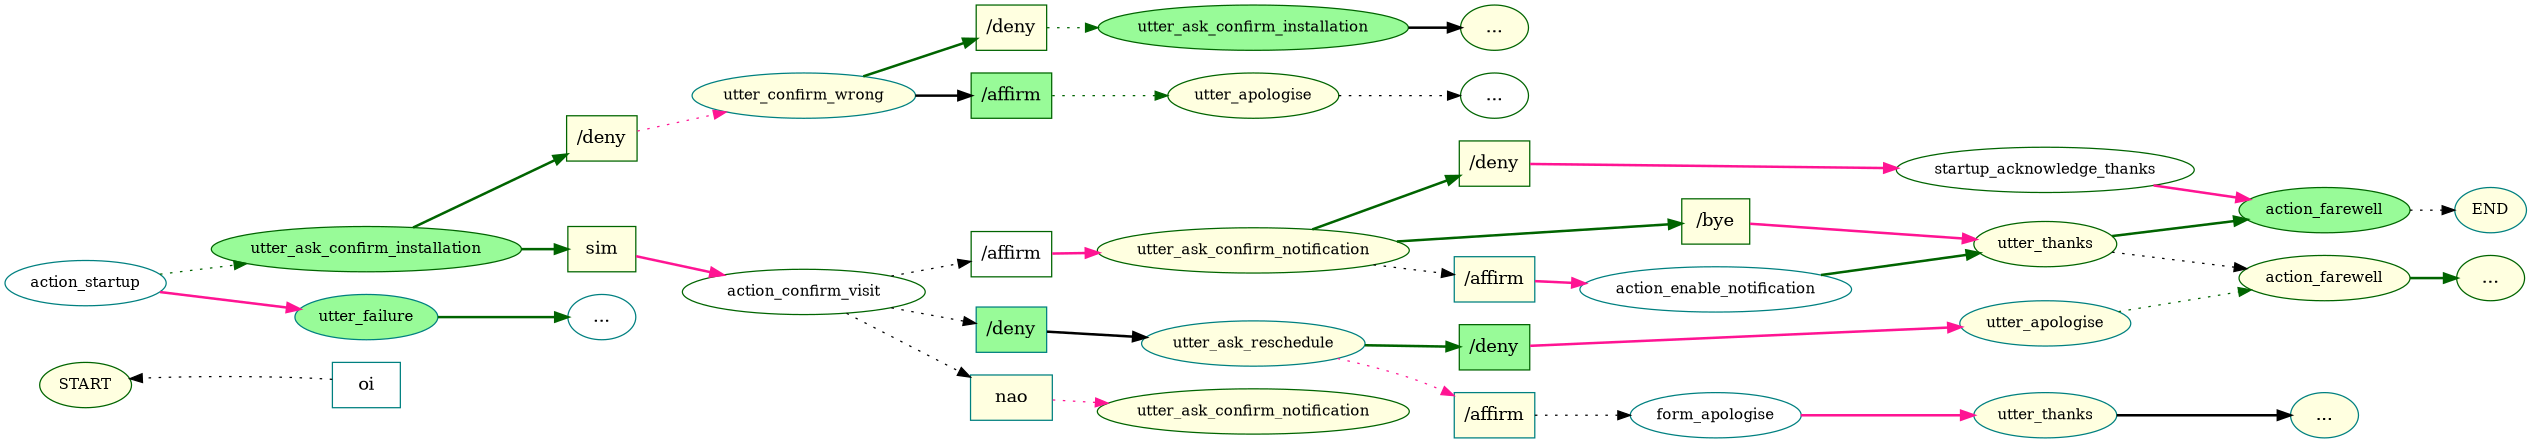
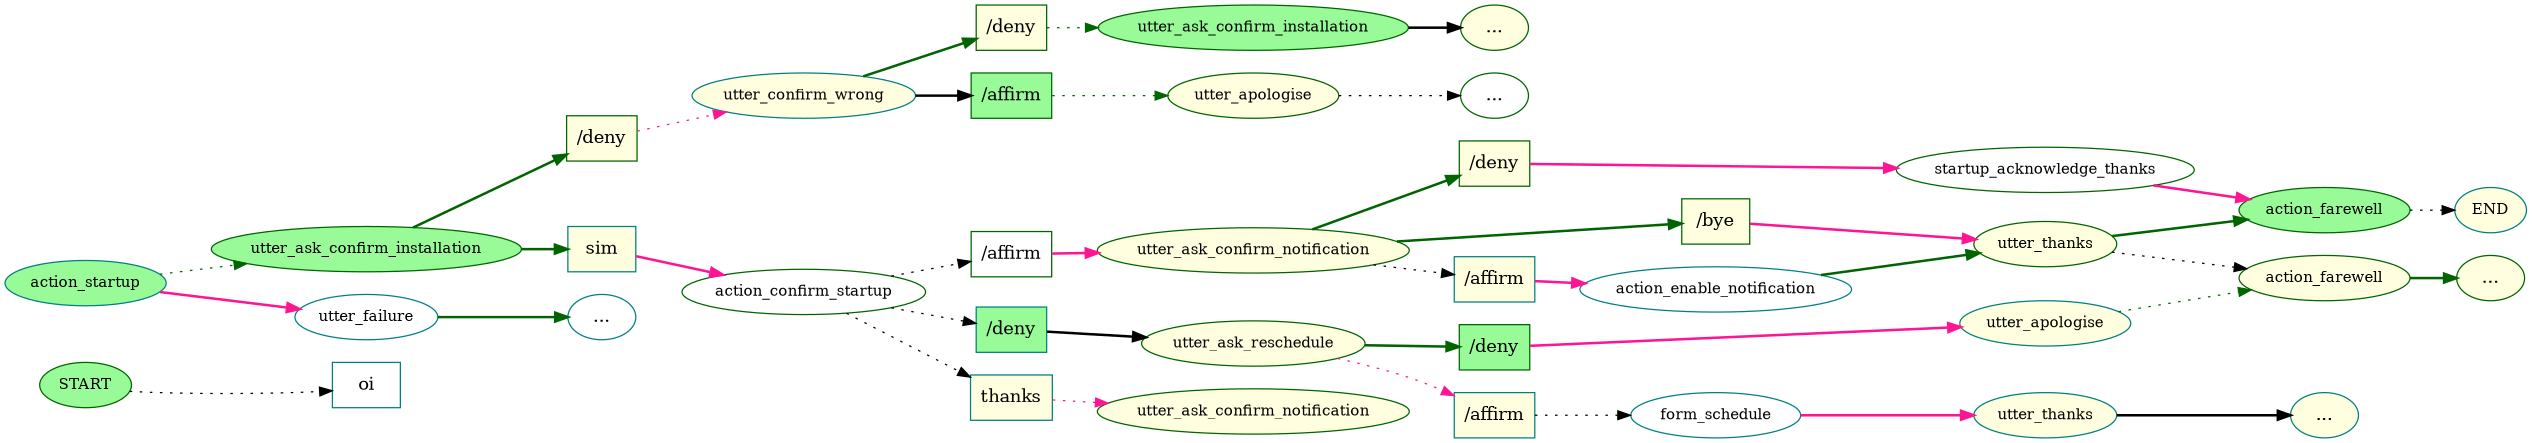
(602, 249) -> (602, 249)
(86, 283) -> (86, 283)
(804, 292) -> (804, 292)
(366, 317) -> (366, 317)
(1253, 344) -> (1253, 344)
(237, 377) -> (225, 394)
(86, 385) -> (86, 385)
(1011, 398) -> (1011, 398)
(1716, 415) -> (1716, 415)
